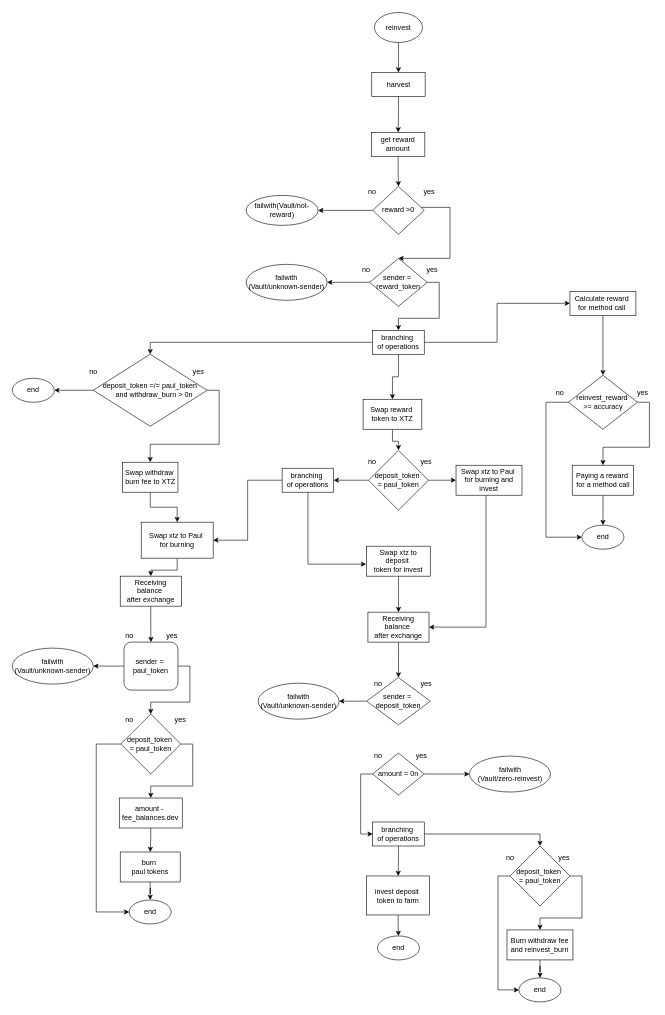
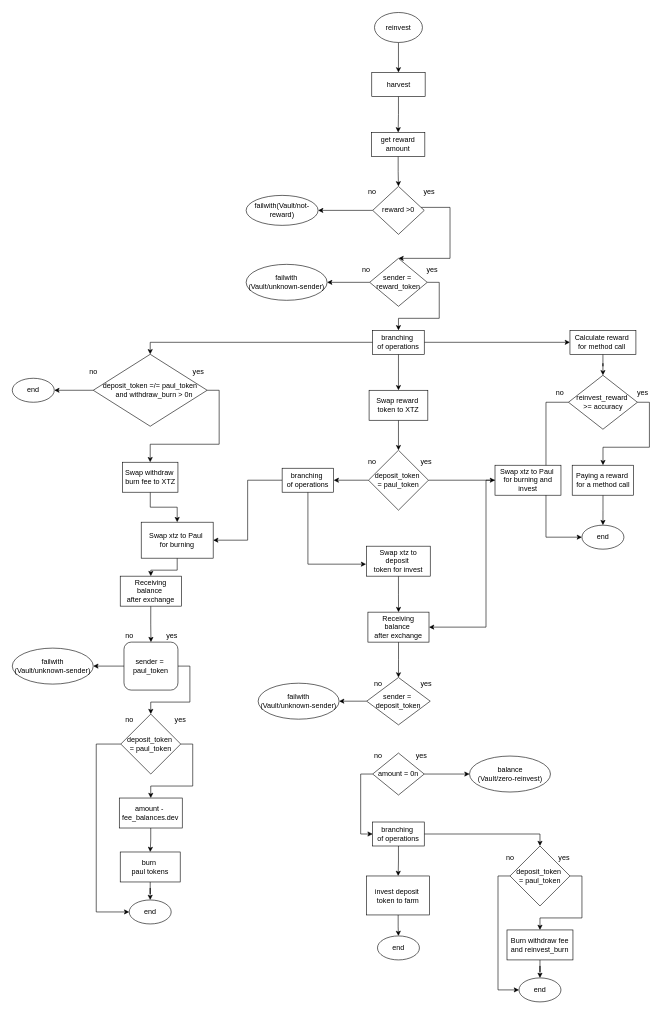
(603, 303) -> (603, 342)
(393, 414) -> (399, 405)
(489, 480) -> (528, 480)
(511, 774) -> (511, 774)
